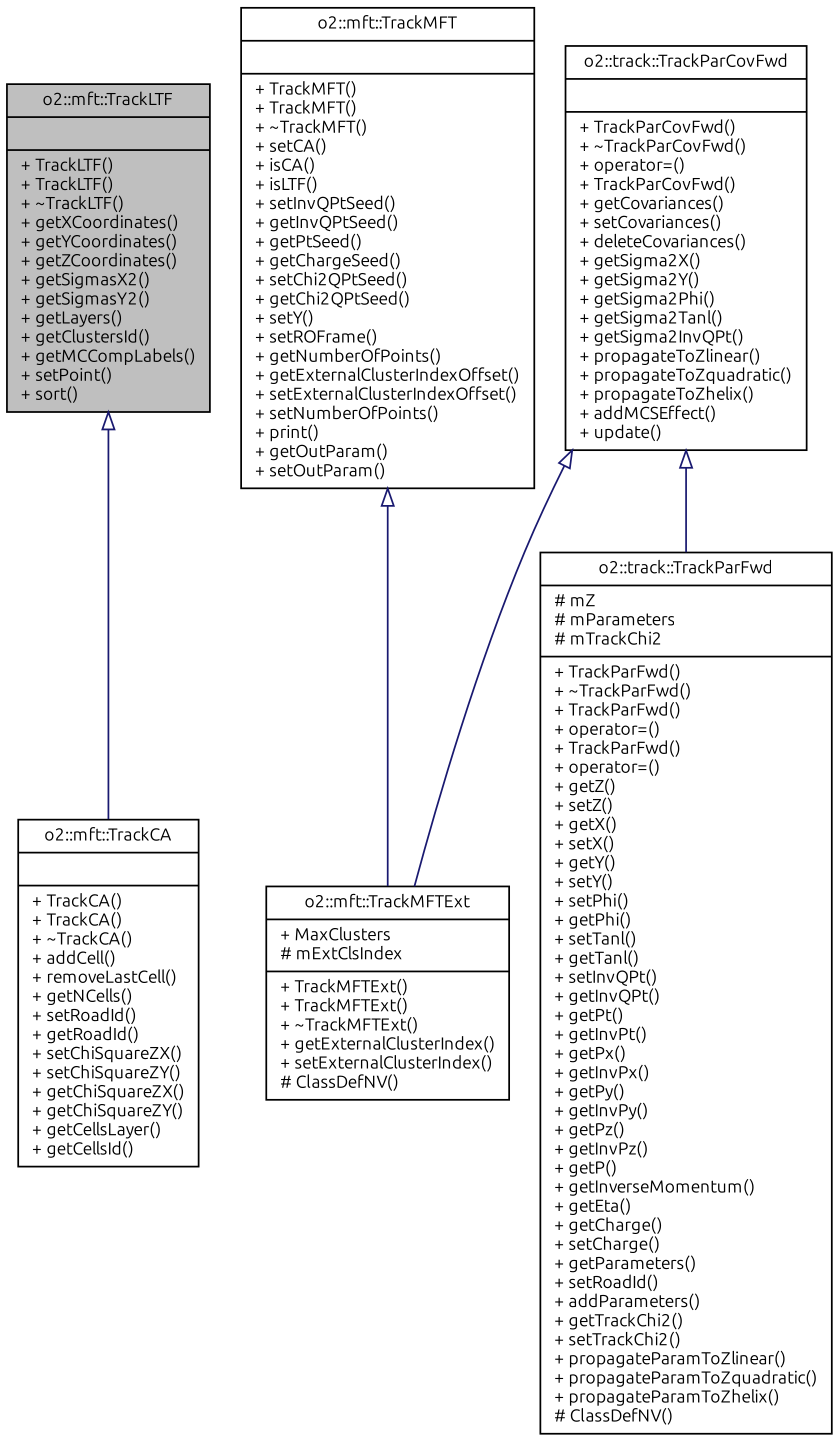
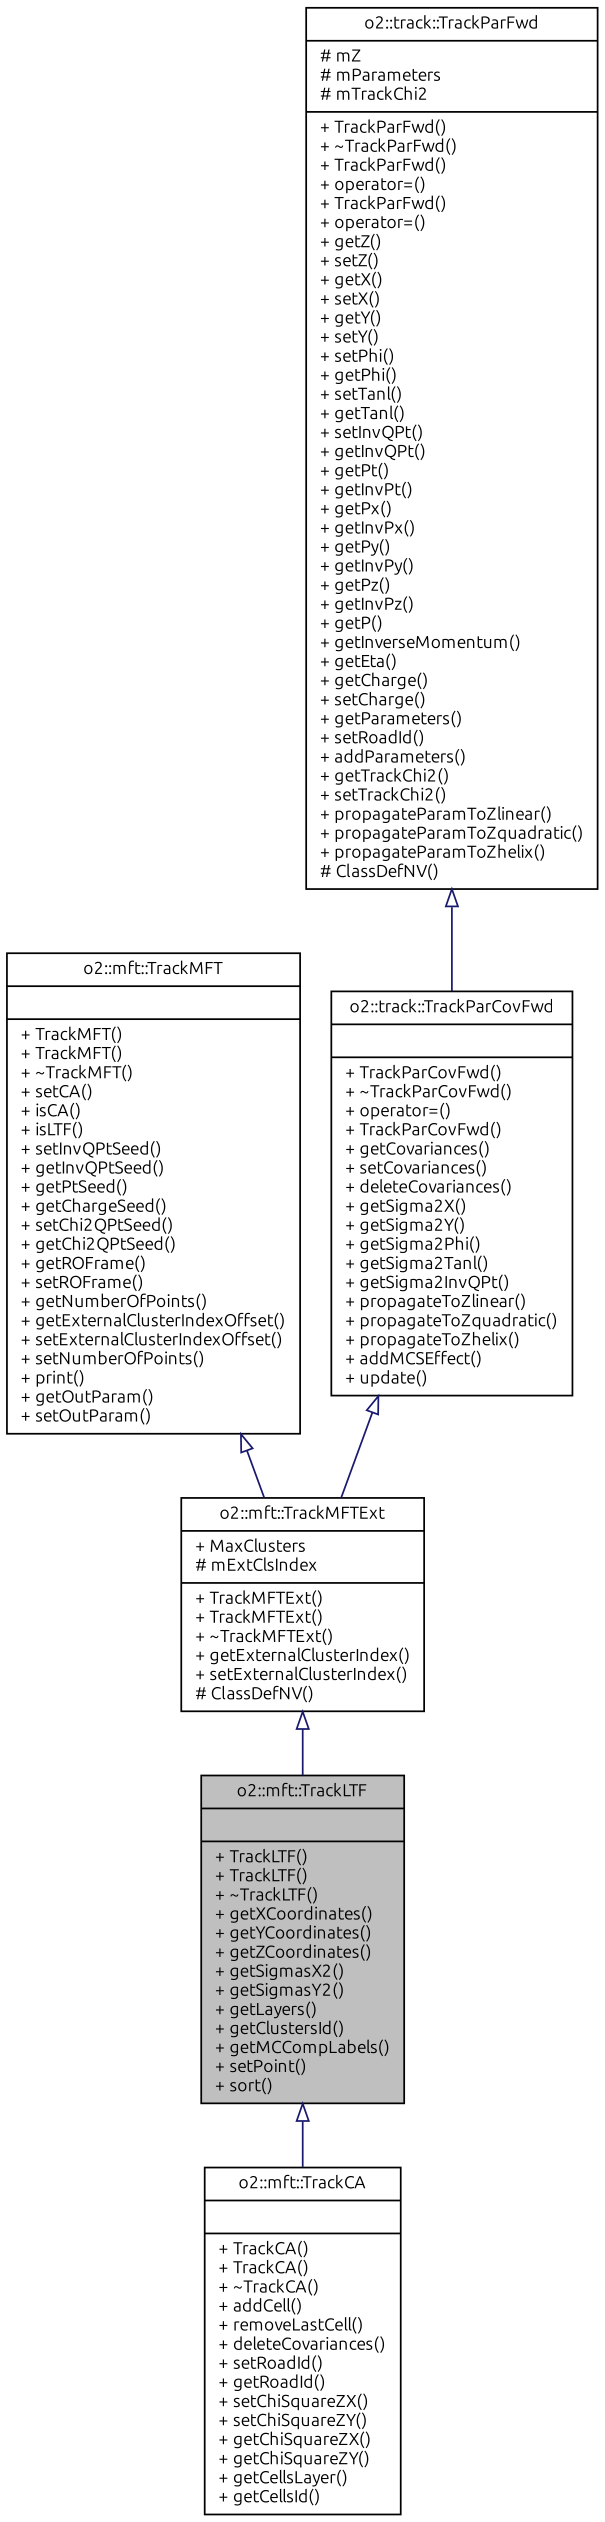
(284, 318) -> (84, 1264)
(686, 510) -> (452, 949)
(82, 997) -> (303, 2344)
none -> (303, 1752)
